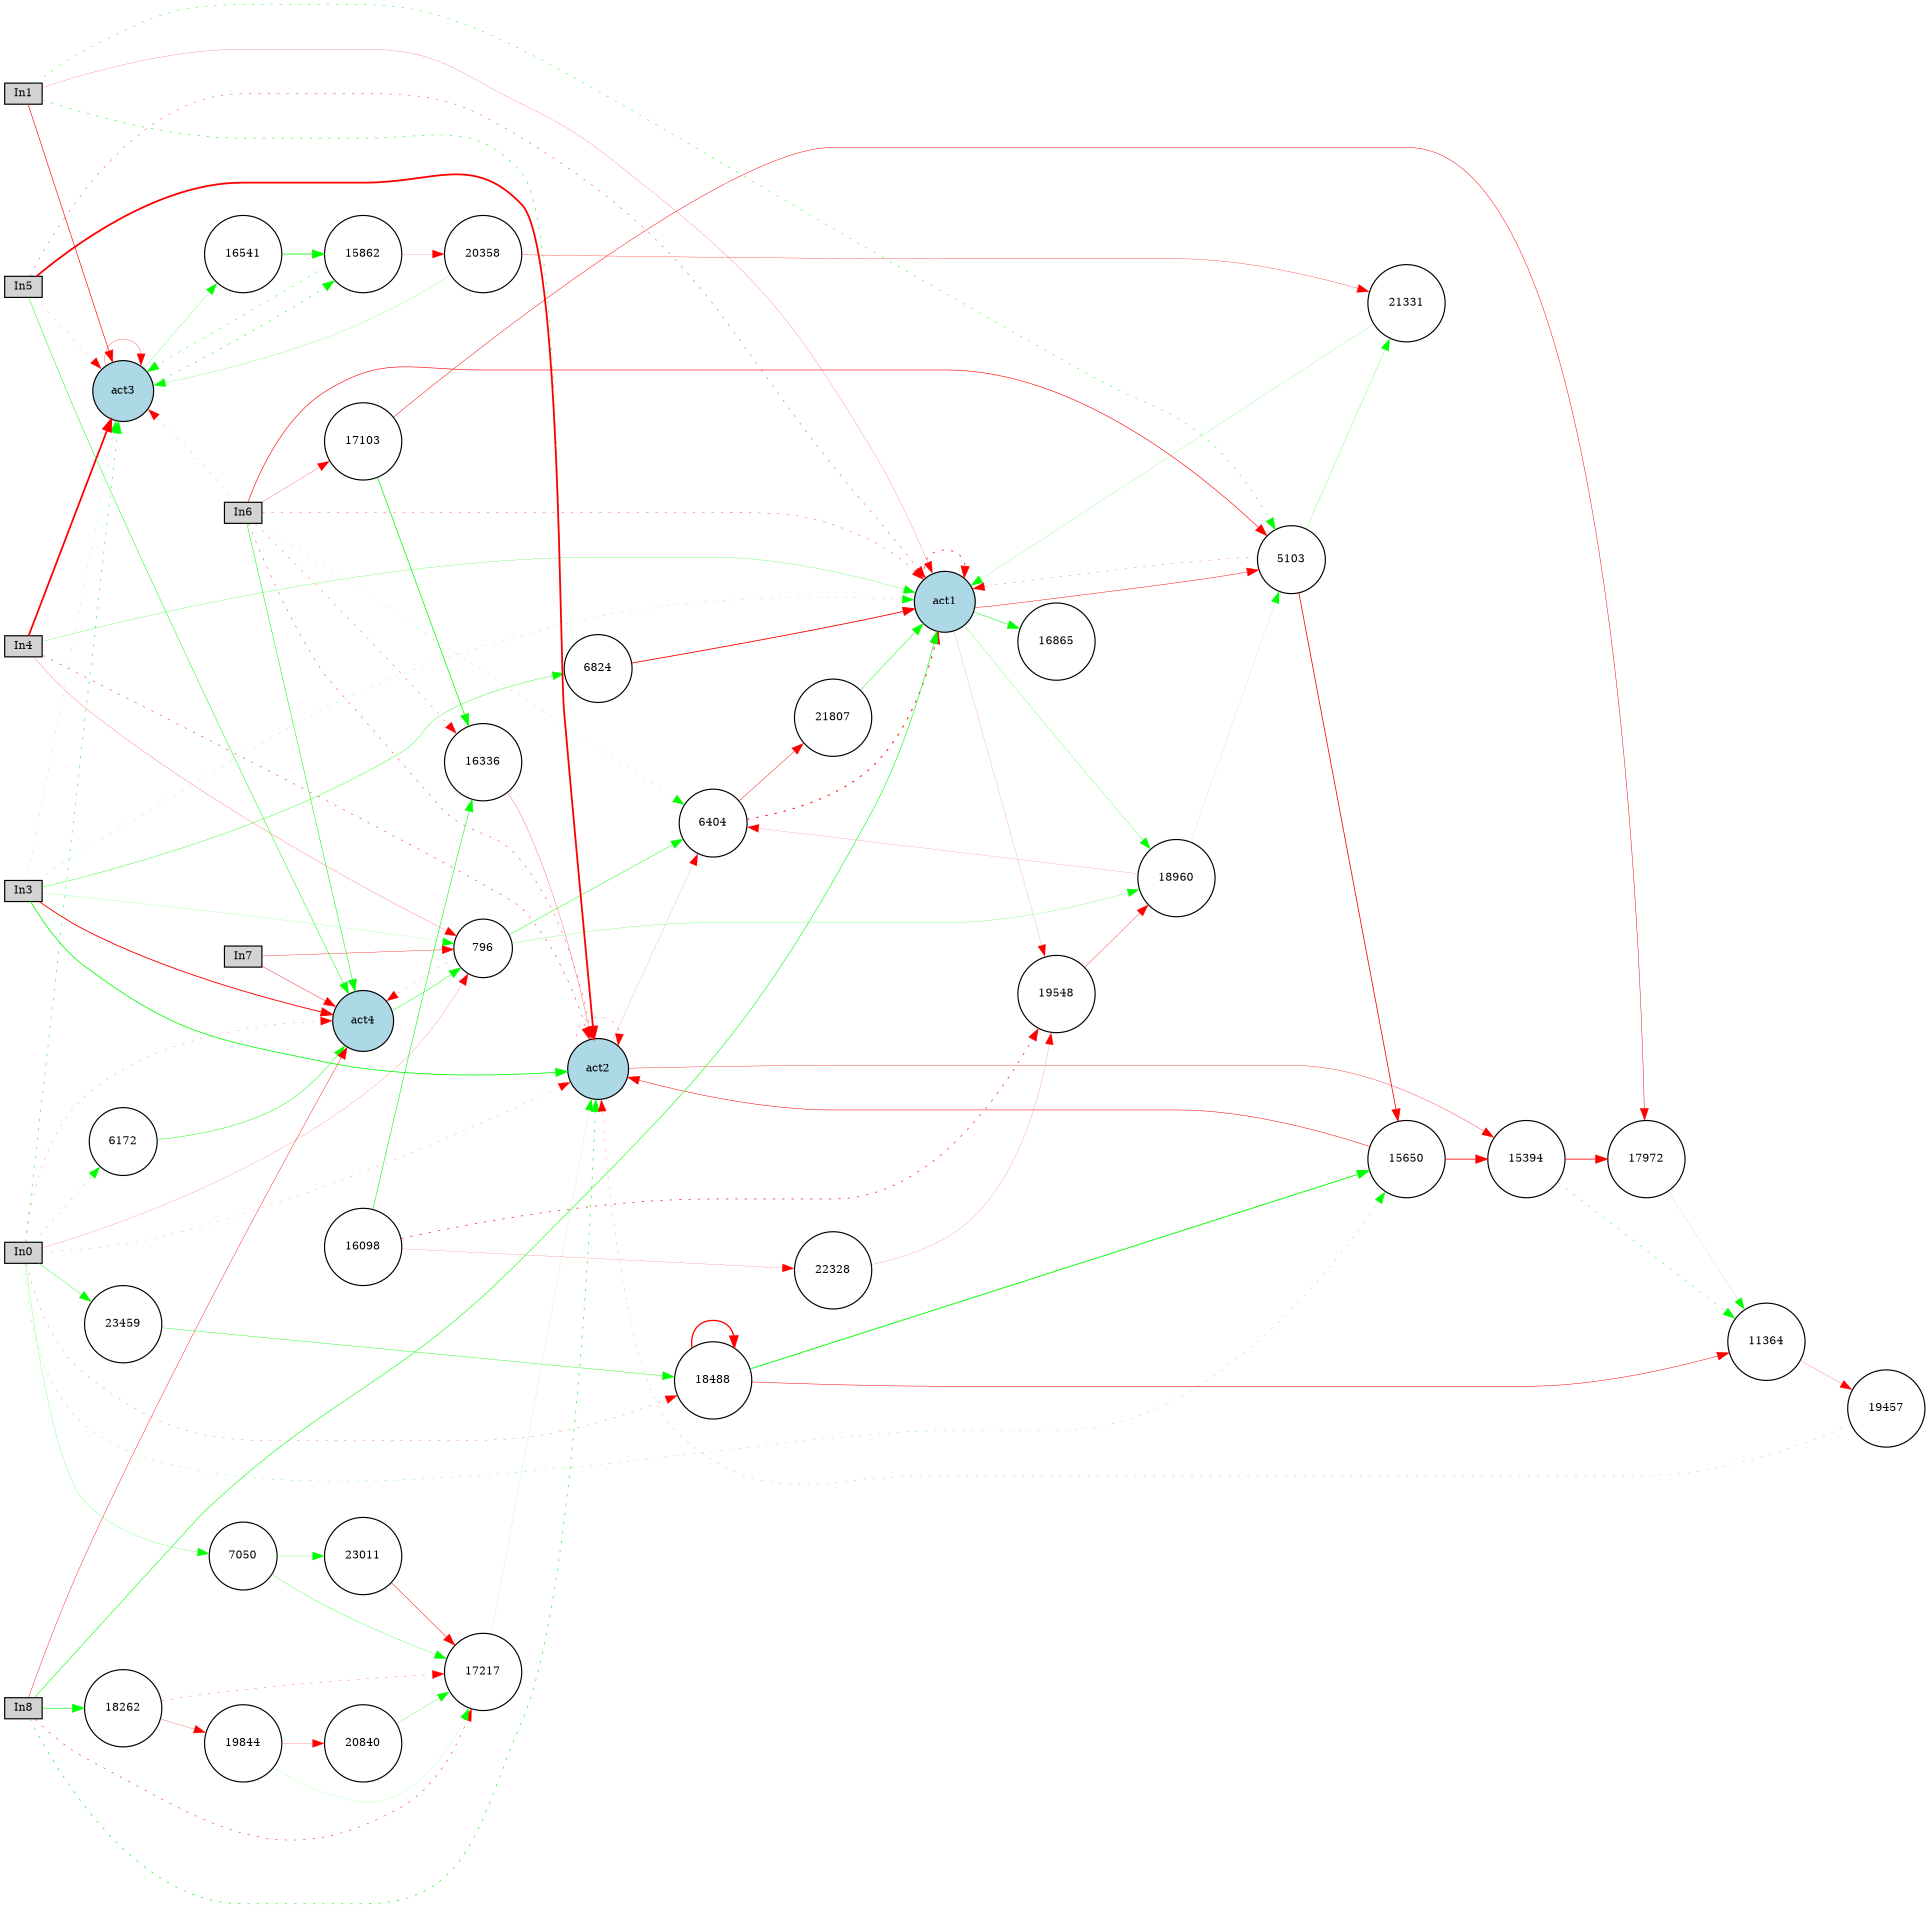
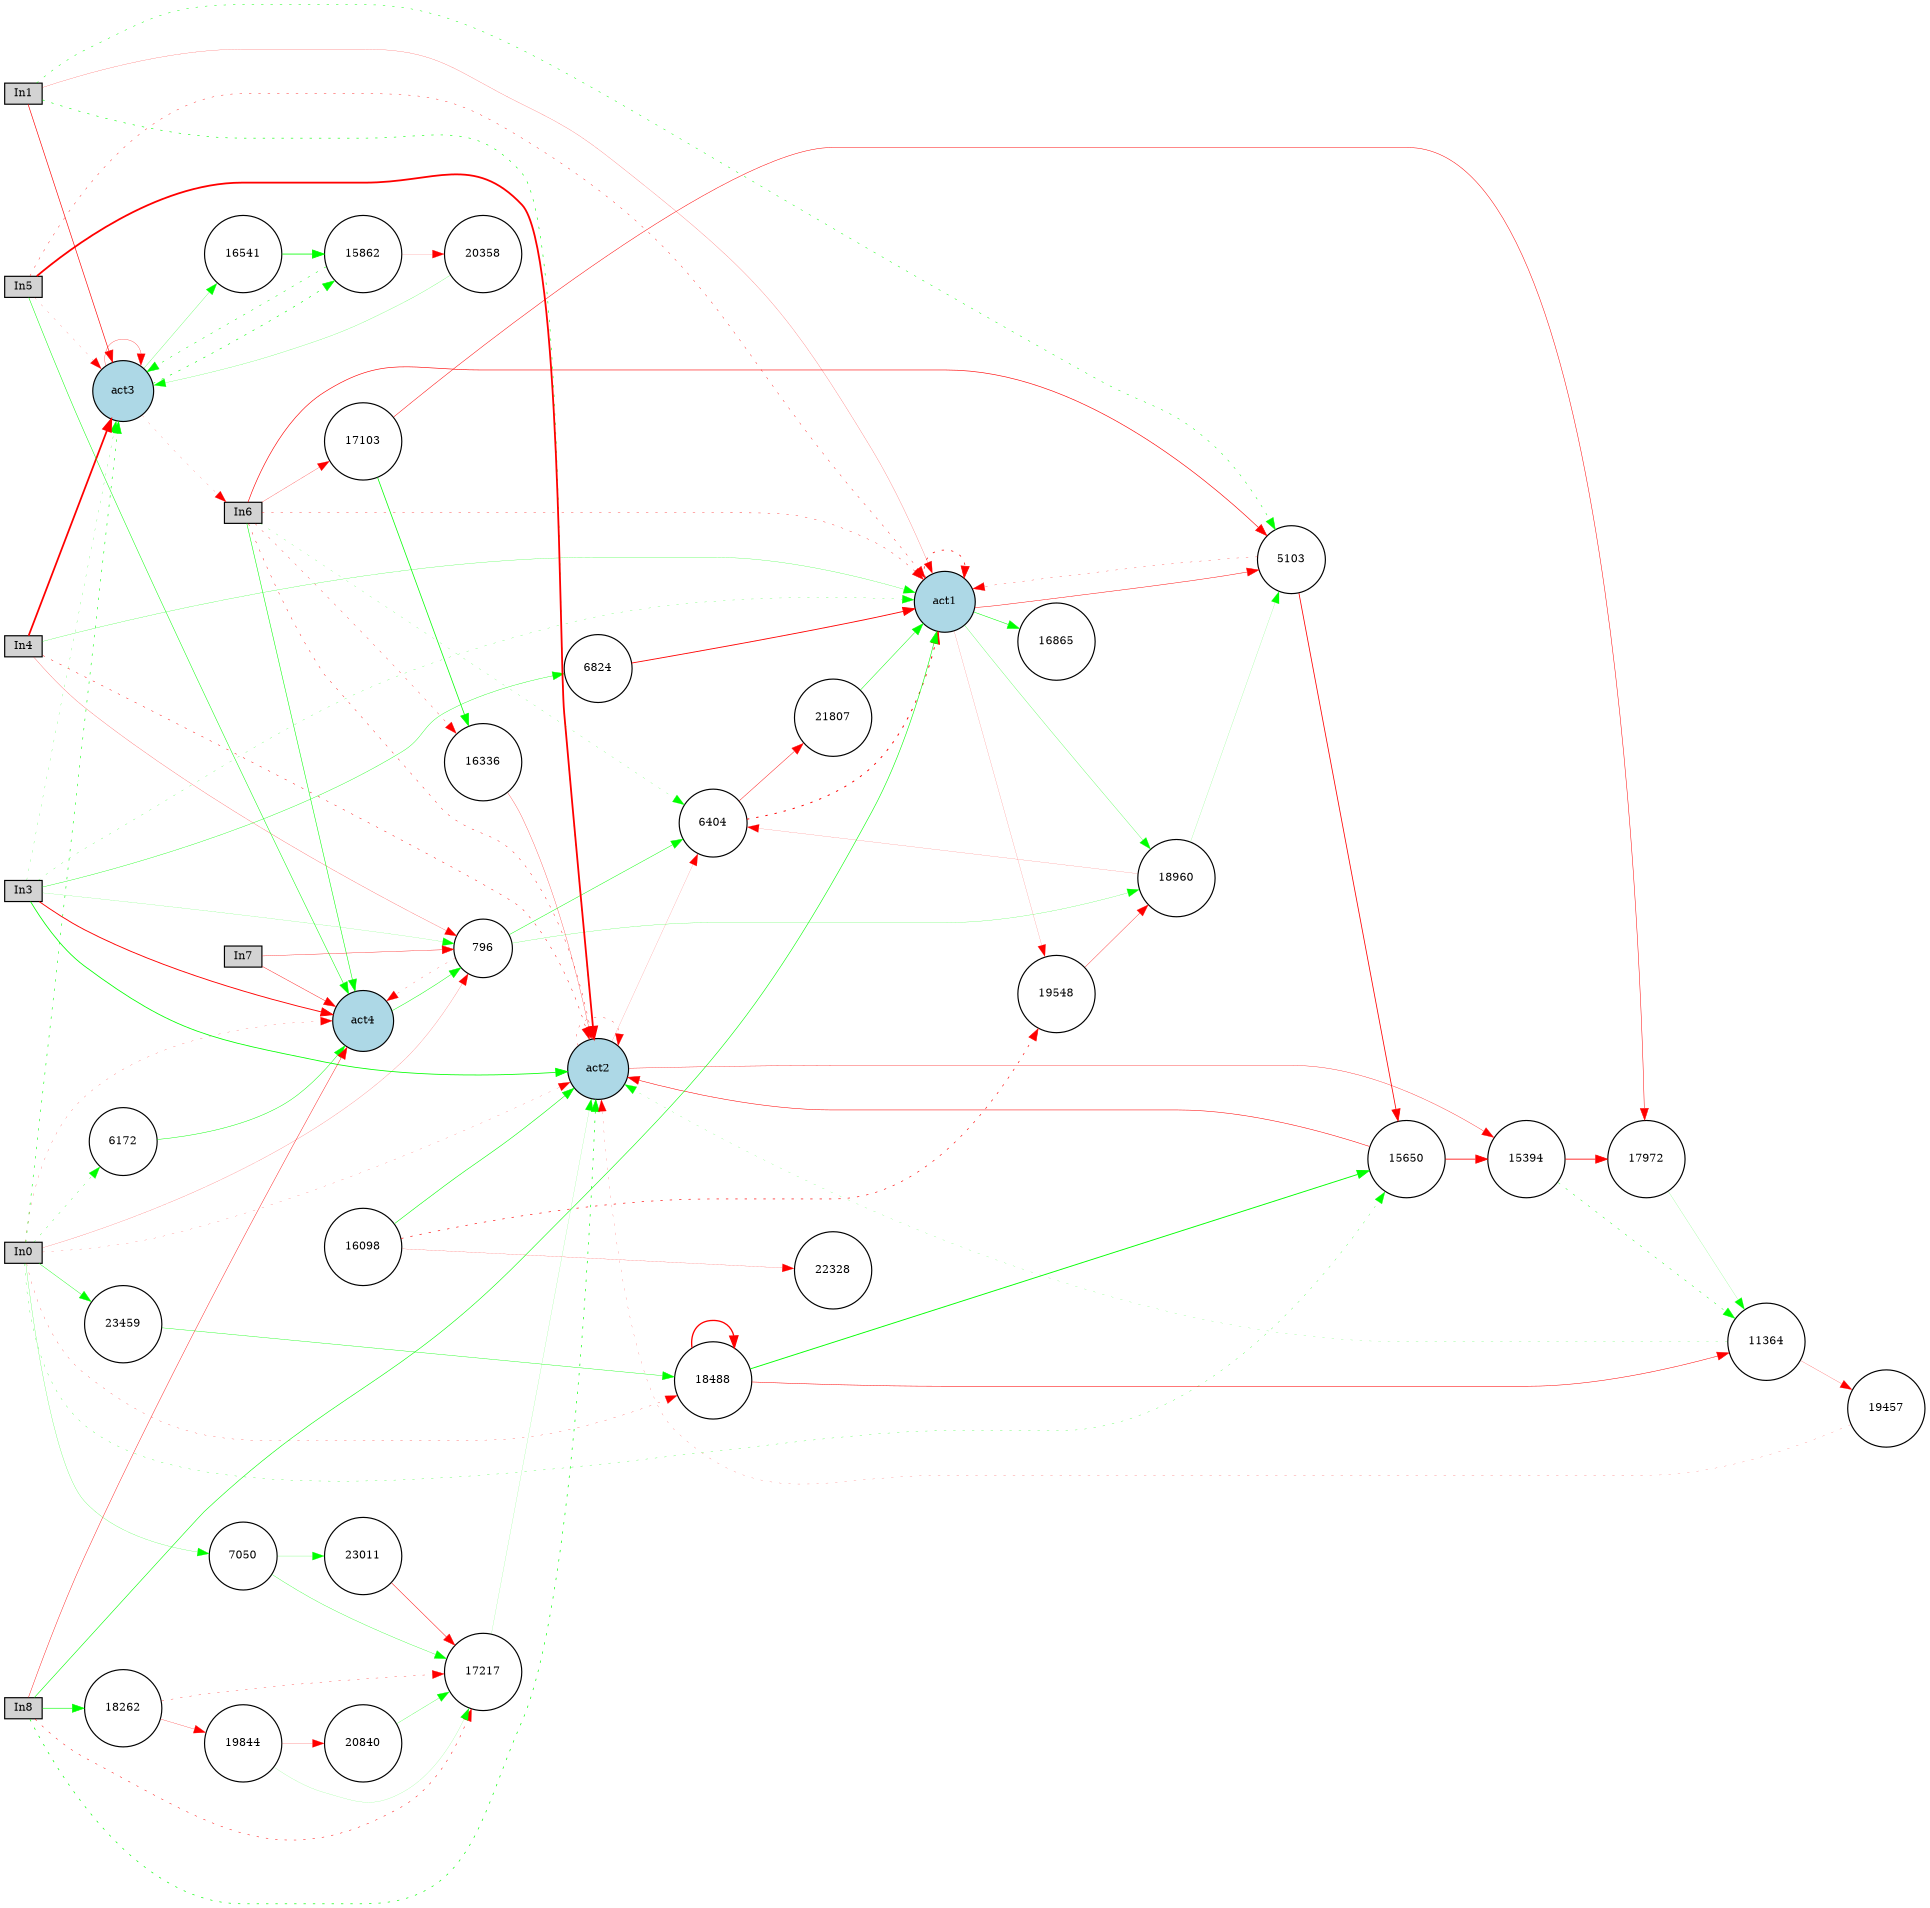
(1407, 303) -> none
(197, 459) -> (179, 456)
(420, 1010) -> (480, 1160)
(998, 1187) -> none
none -> (1160, 1309)
